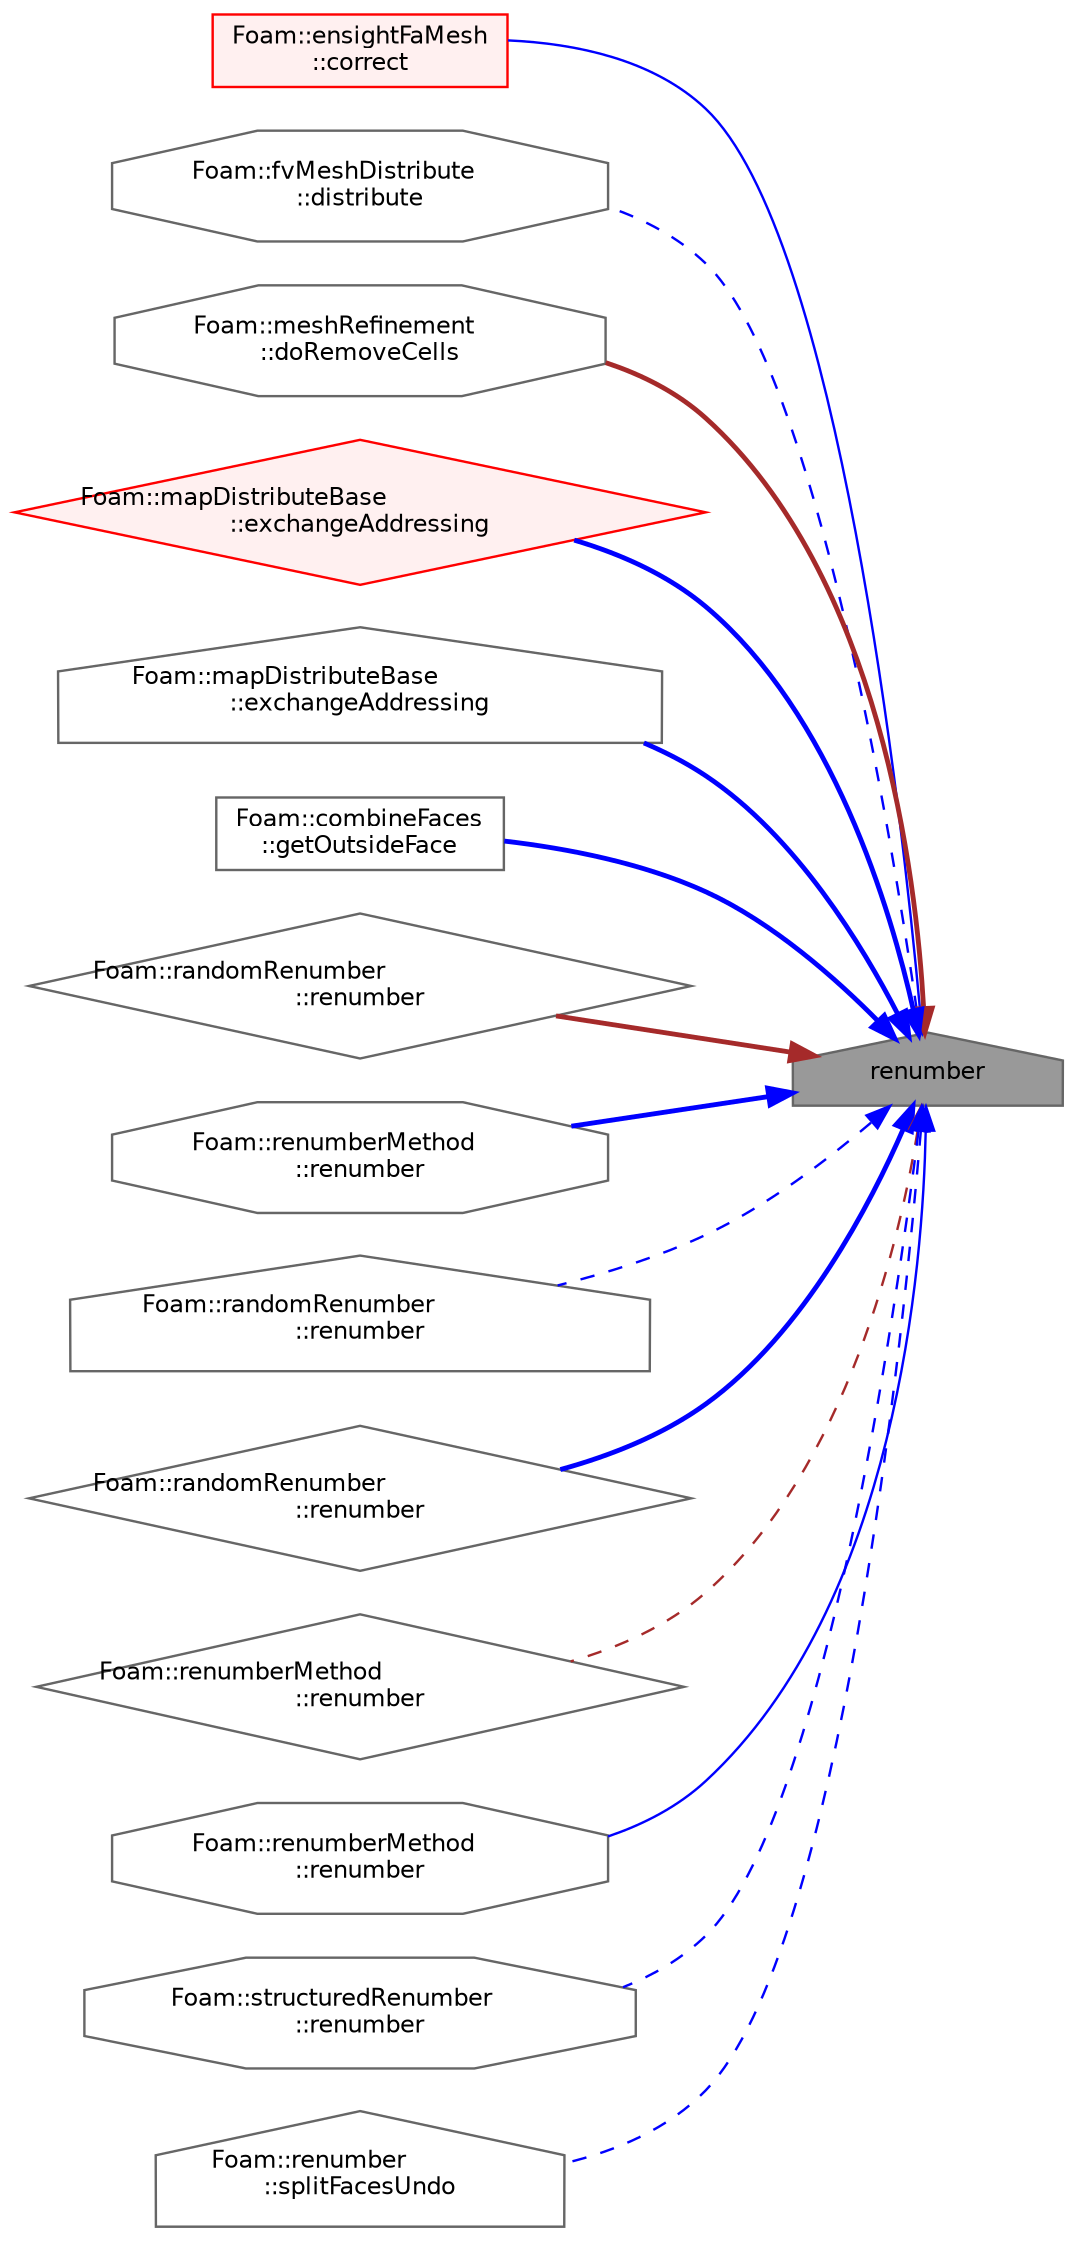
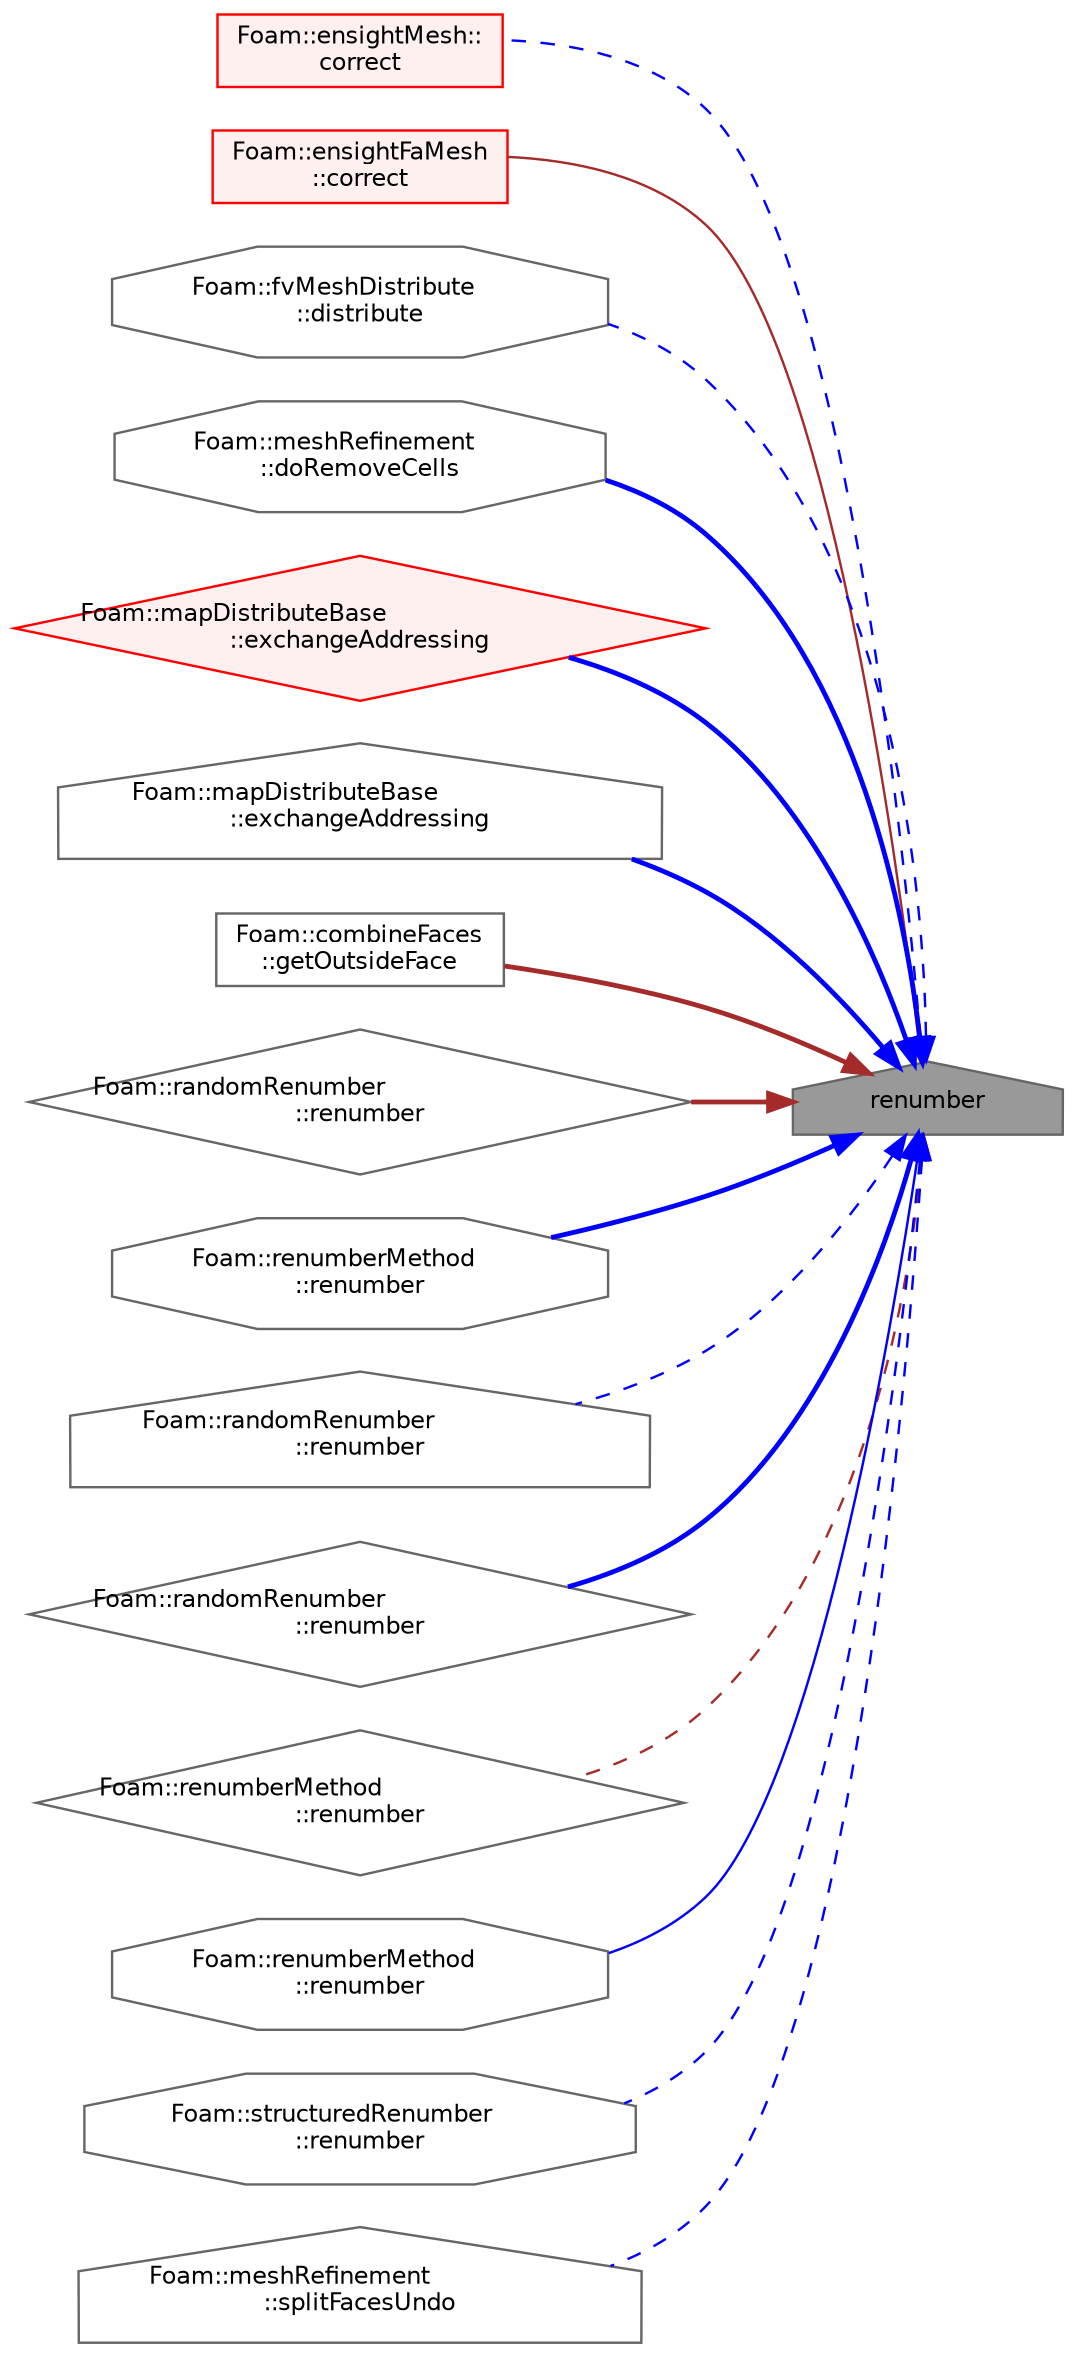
none -> (360, 51)
(836, 441) -> (828, 515)
(808, 552) -> (834, 714)
(709, 893) -> (679, 1000)
(360, 2175) -> (360, 2291)
